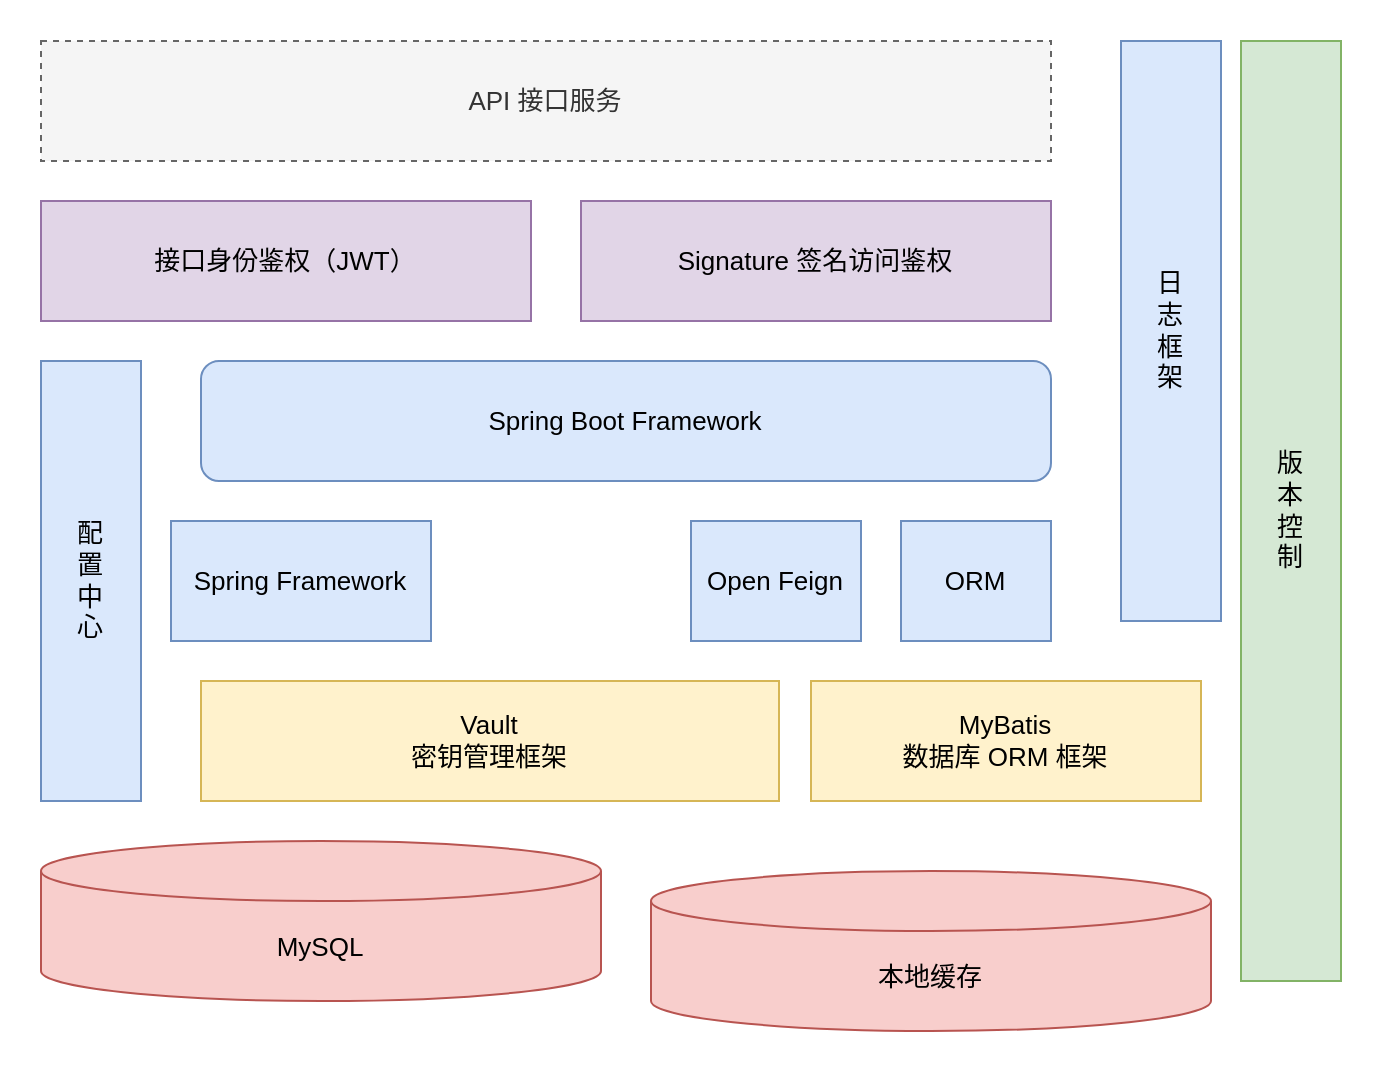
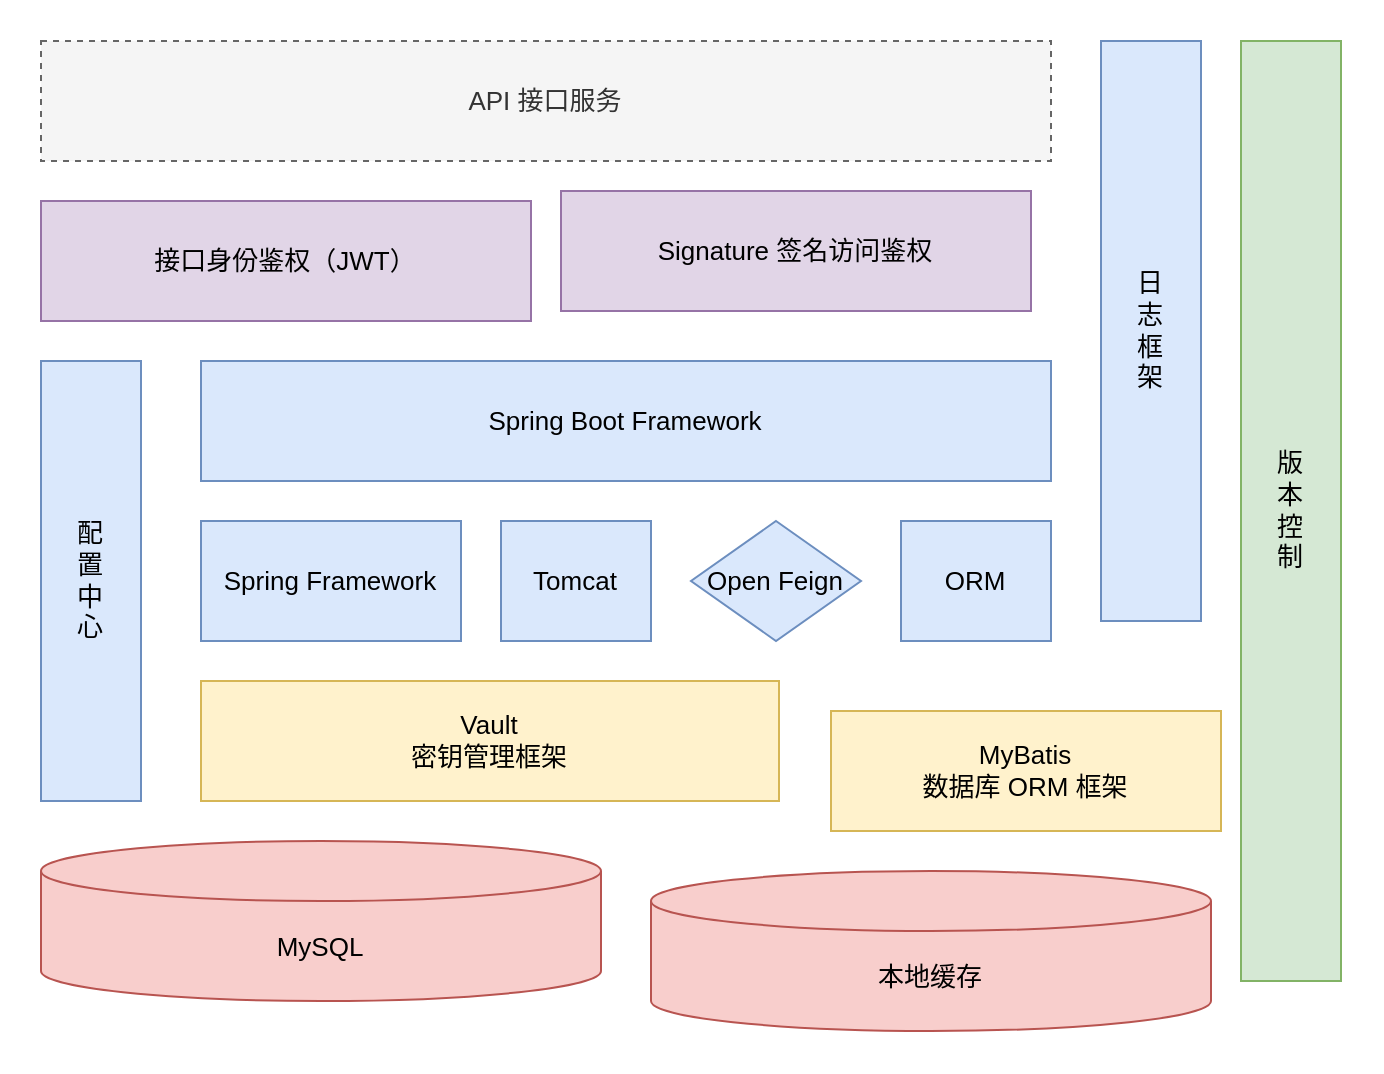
(816, 261) -> (796, 251)
(1171, 331) -> (1151, 331)
(626, 421) -> (626, 421)
(301, 581) -> (331, 581)
none -> (576, 581)
(776, 581) -> (776, 581)
(1006, 741) -> (1026, 771)
